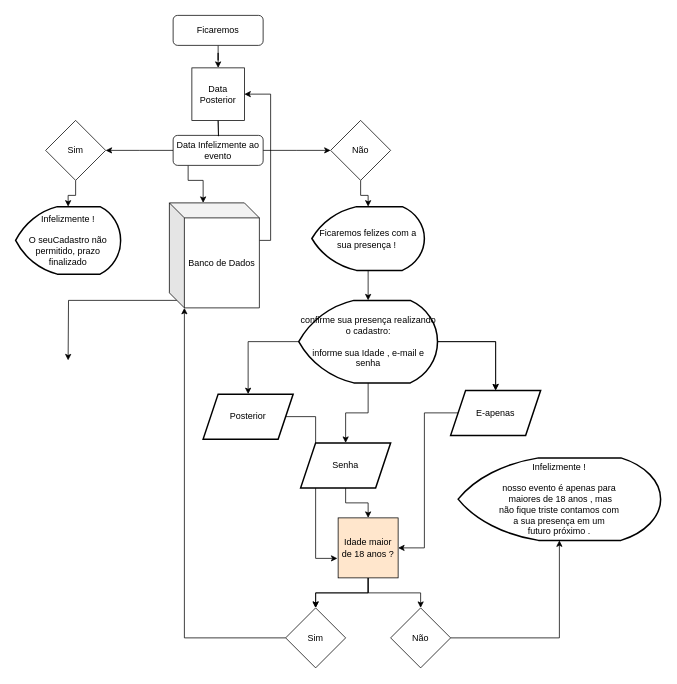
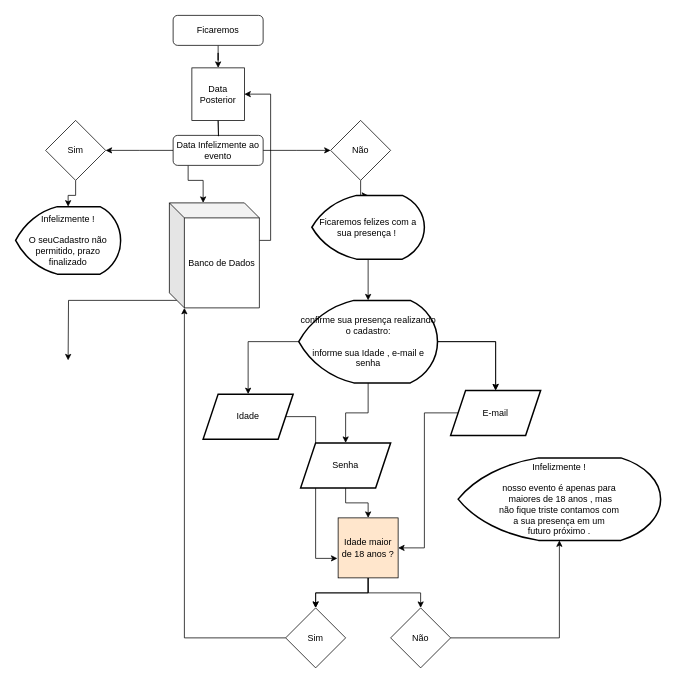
(368, 239) -> (368, 227)
(495, 413) -> (495, 413)
(248, 417) -> (248, 417)
